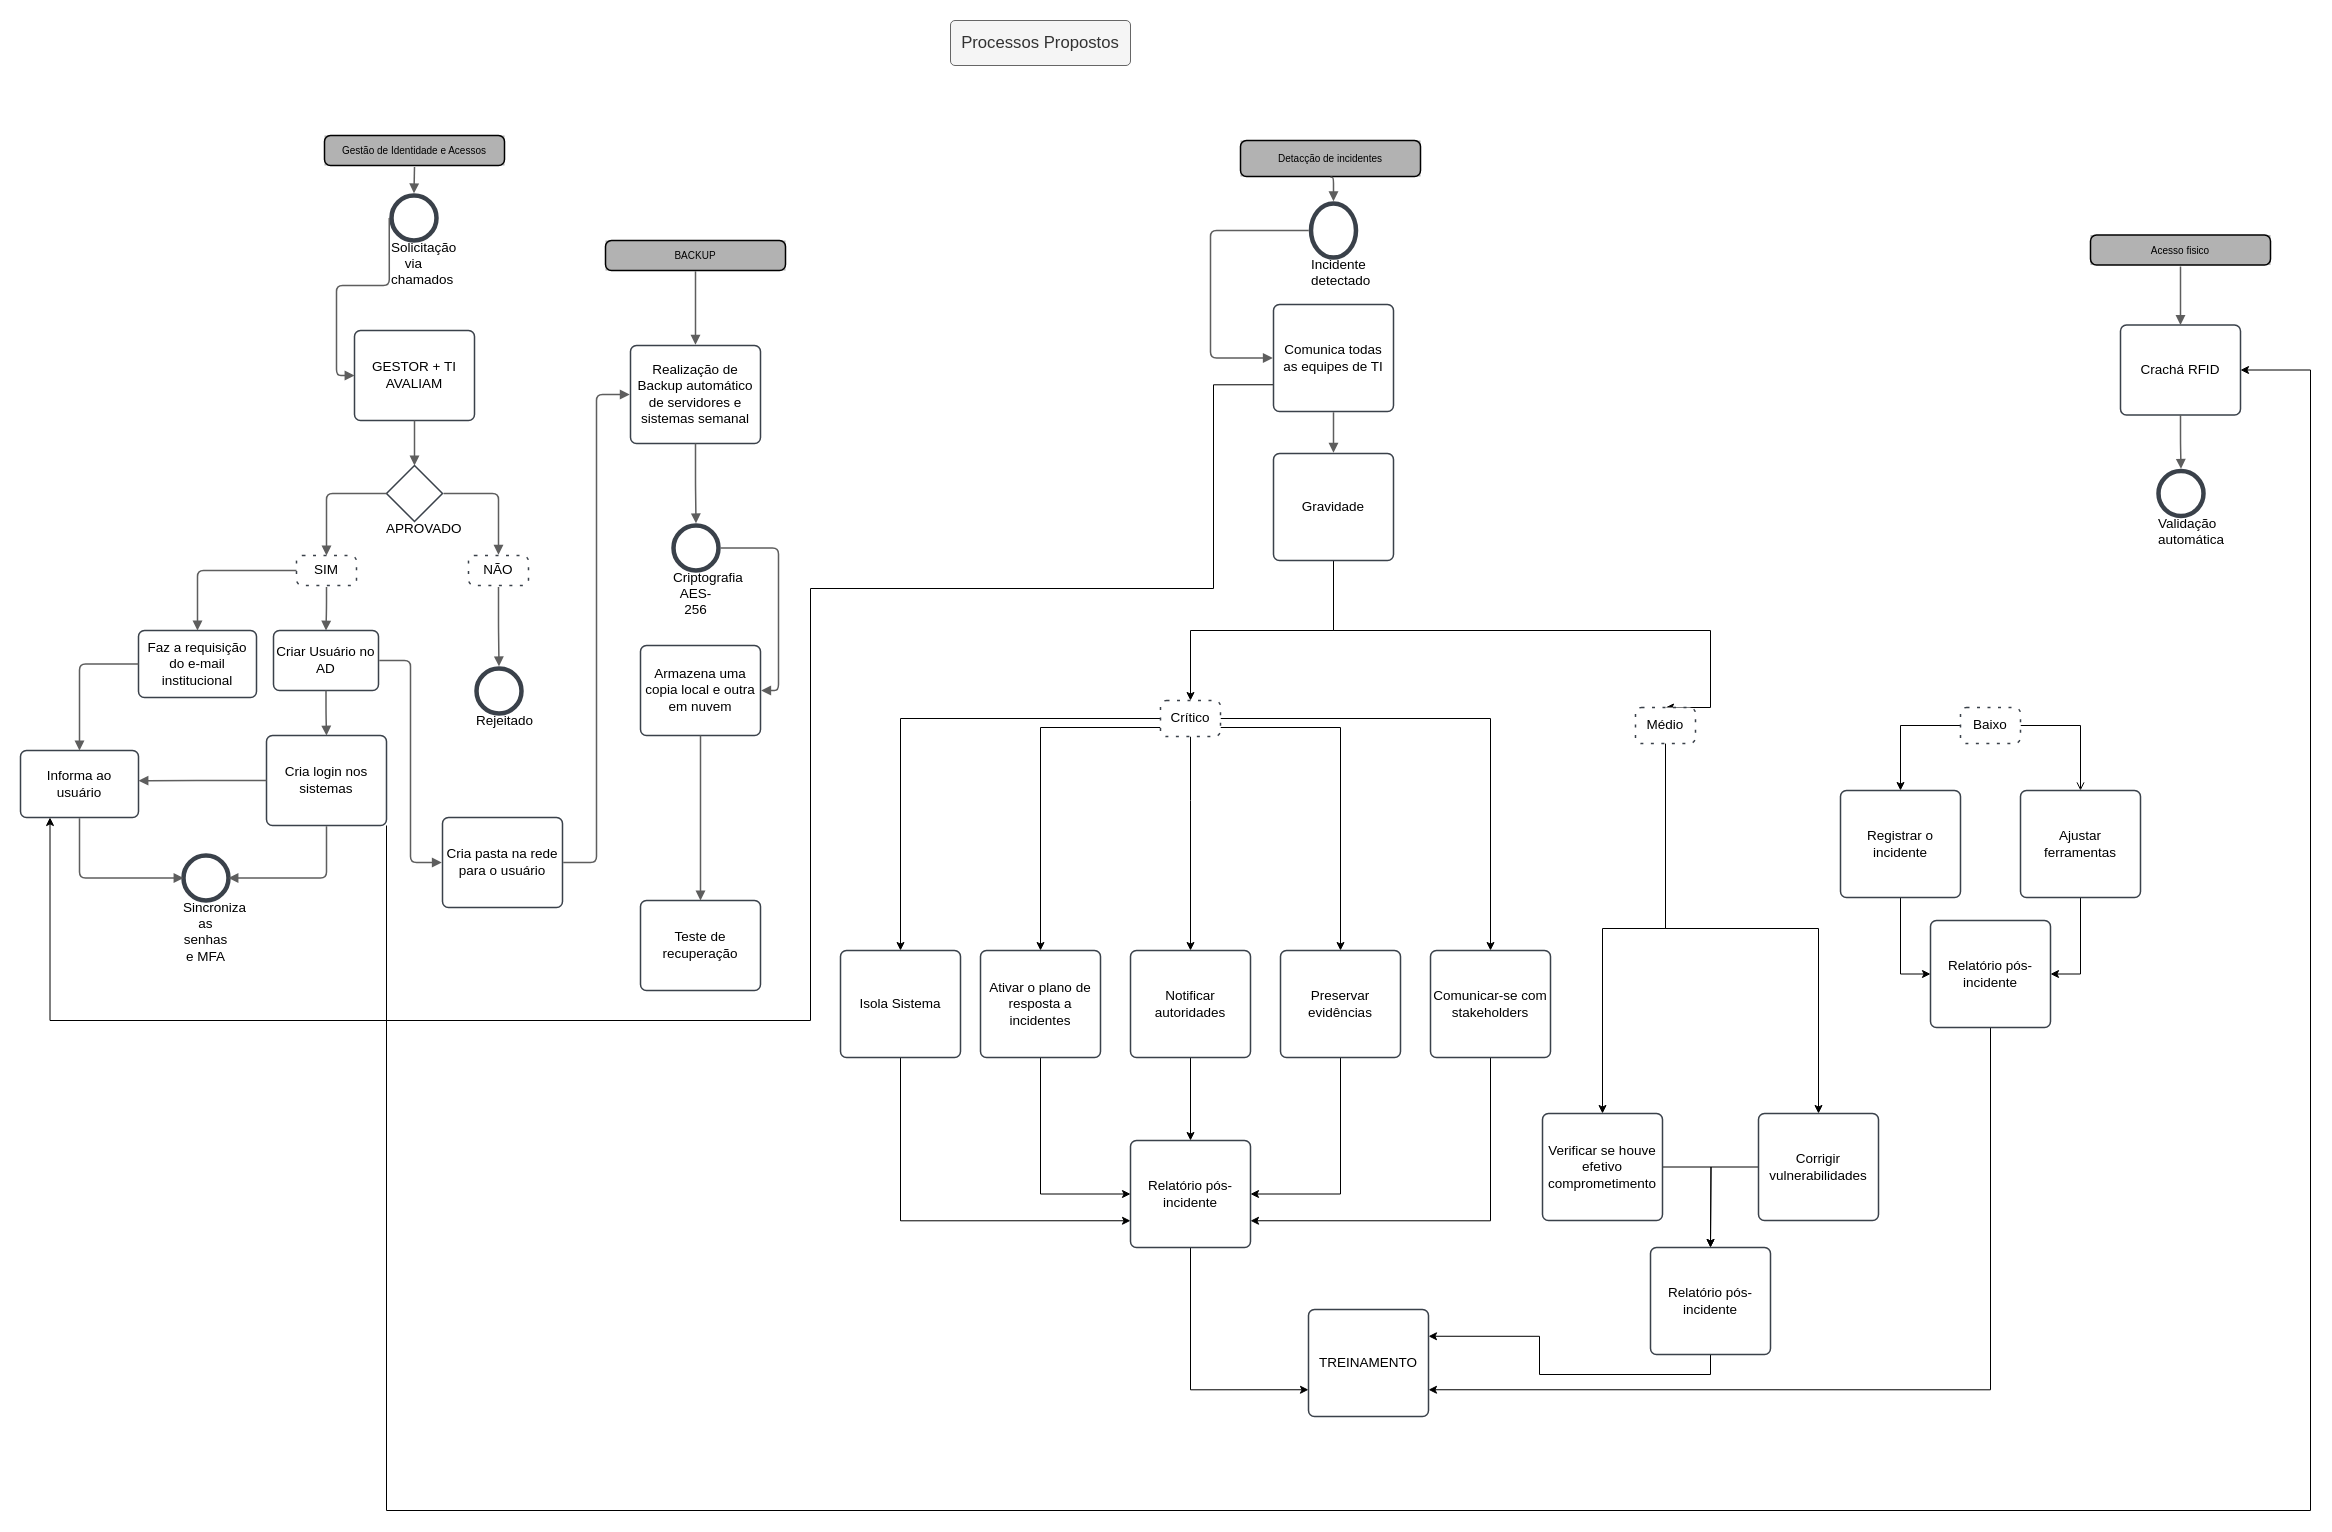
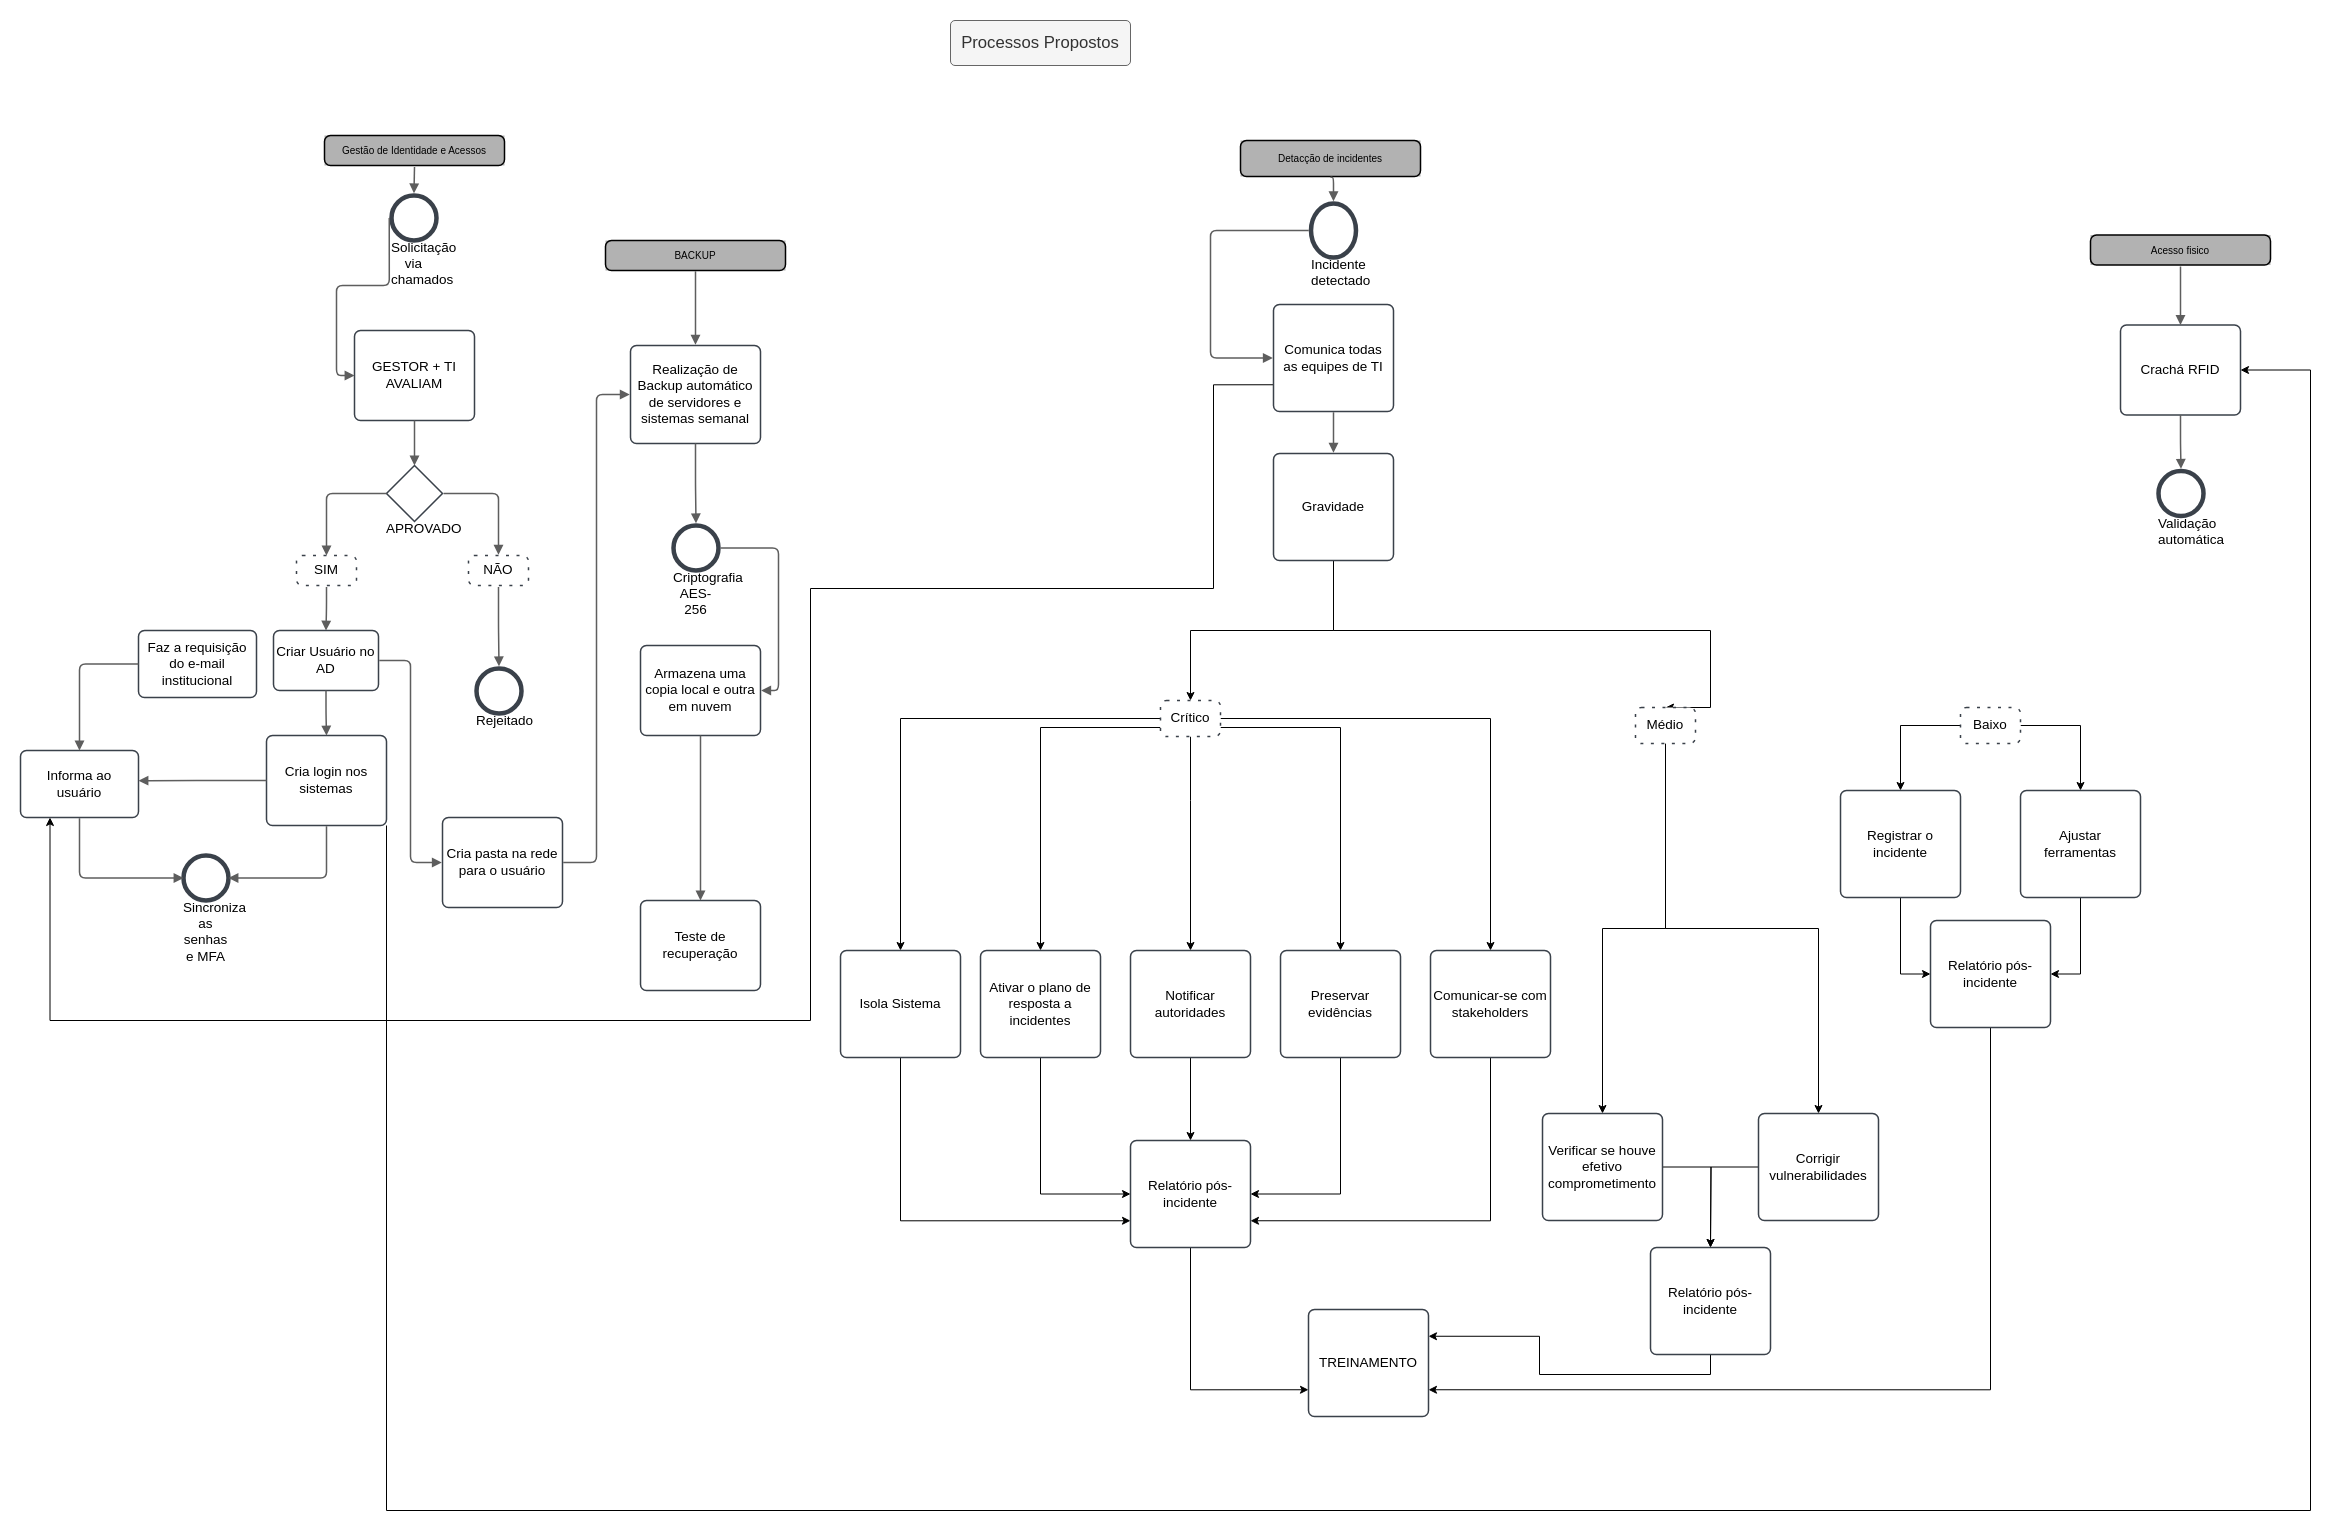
(224, 571) -> none
(2081, 784) -> (2081, 782)
